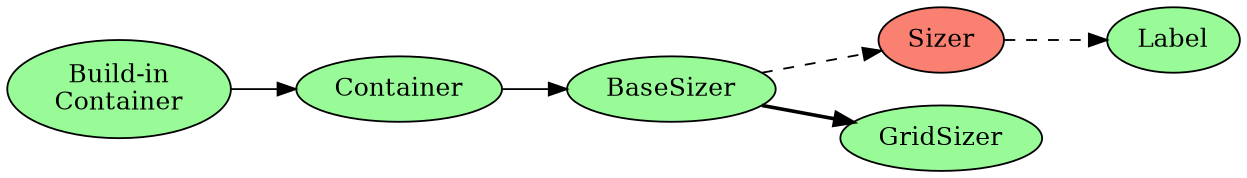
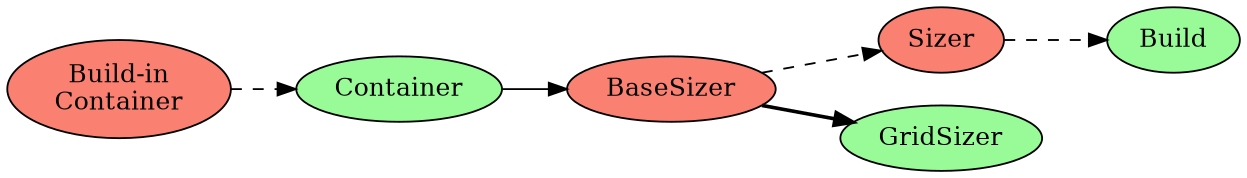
(1174, 40) -> (1174, 40)
(119, 89) -> (119, 89)
(254, 89) -> (254, 89)
(671, 89) -> (671, 89)
